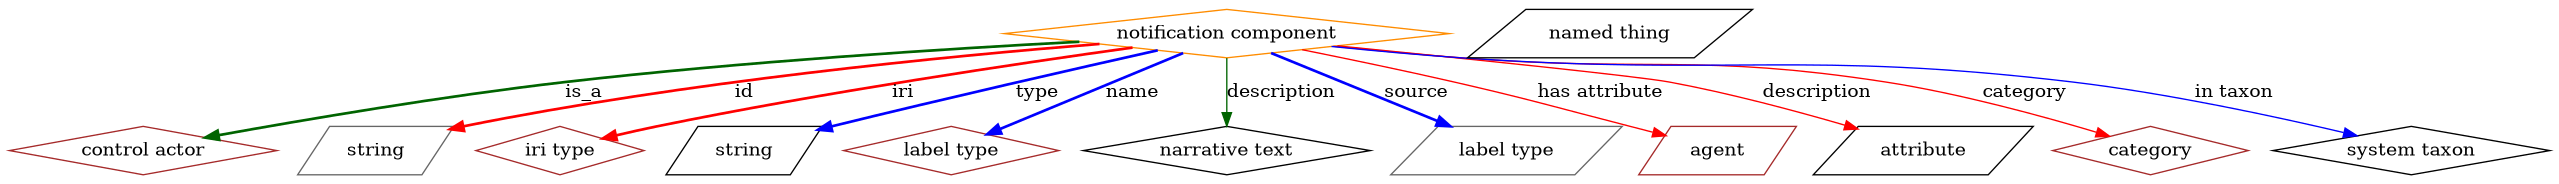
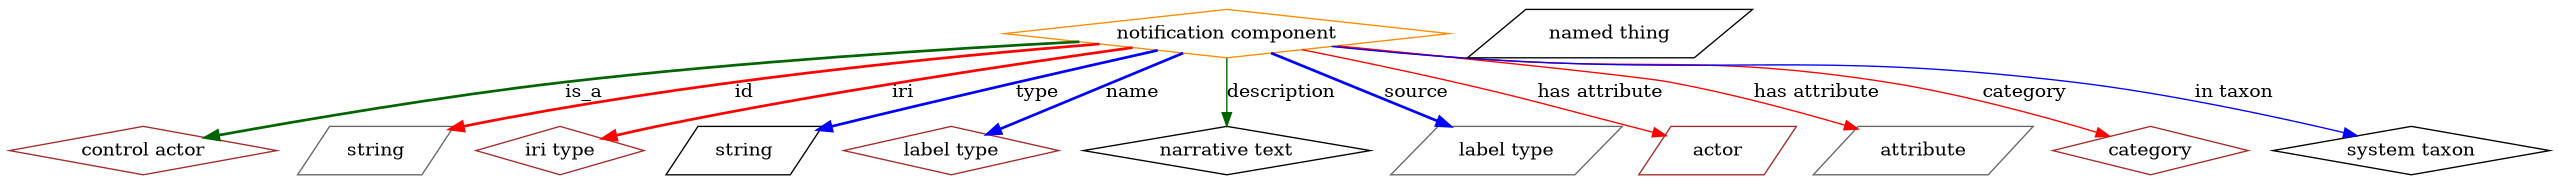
(1817, 92) -> (1817, 92)
(1718, 151) -> (1718, 151)
(1923, 151) -> (1923, 151)
